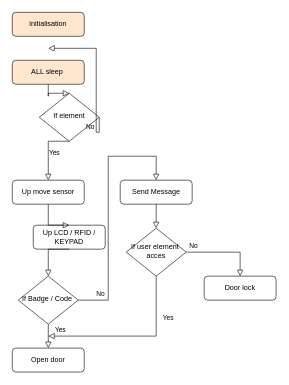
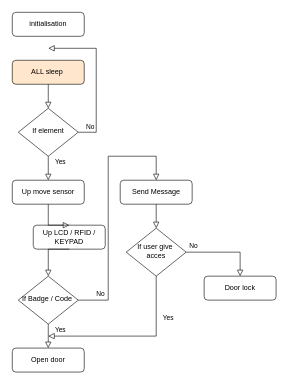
(48, 24) -> (48, 24)
(69, 117) -> (48, 132)
(156, 251) -> (156, 251)
